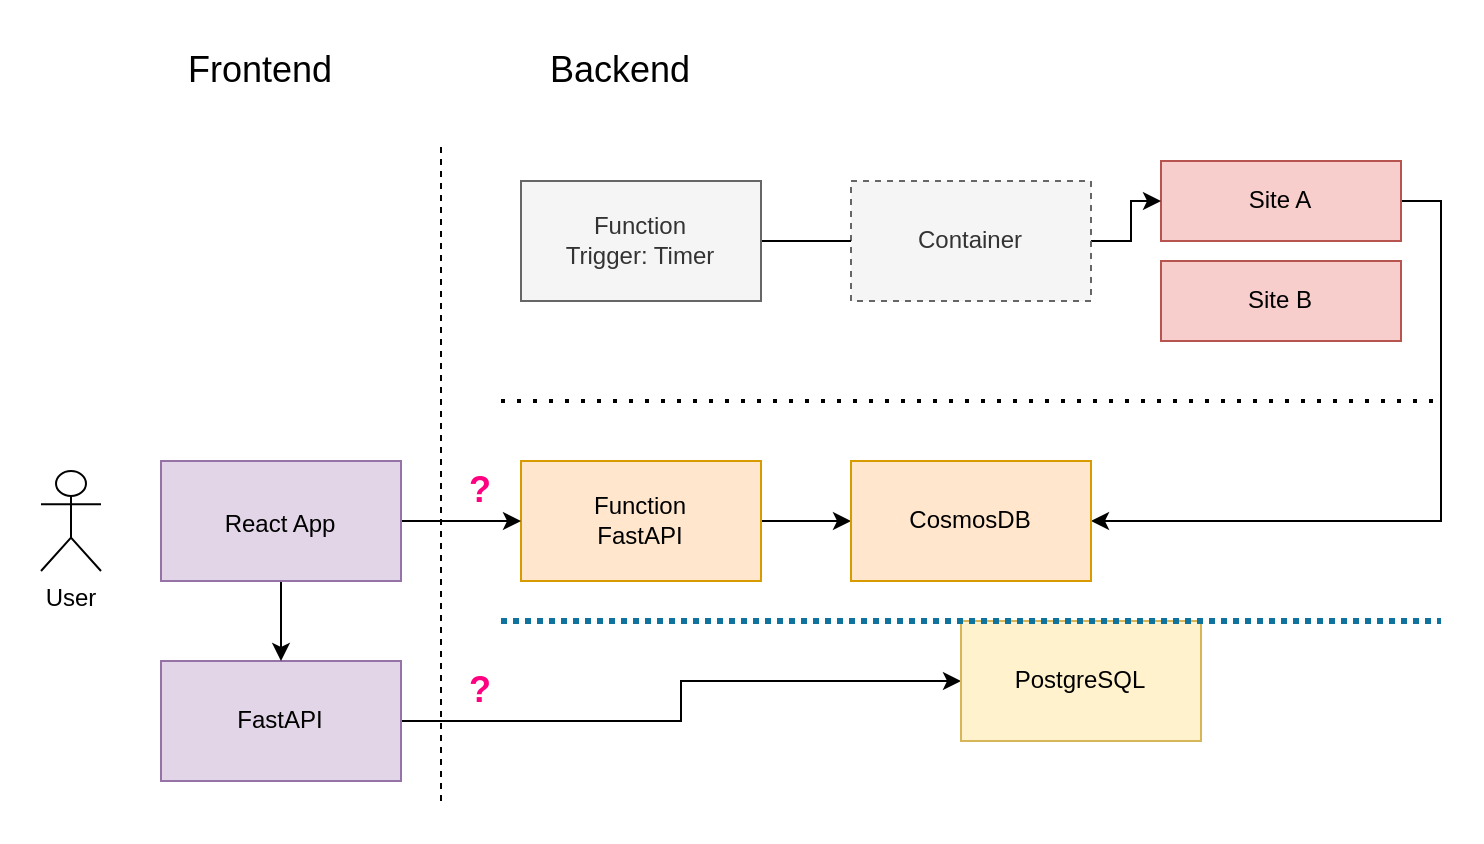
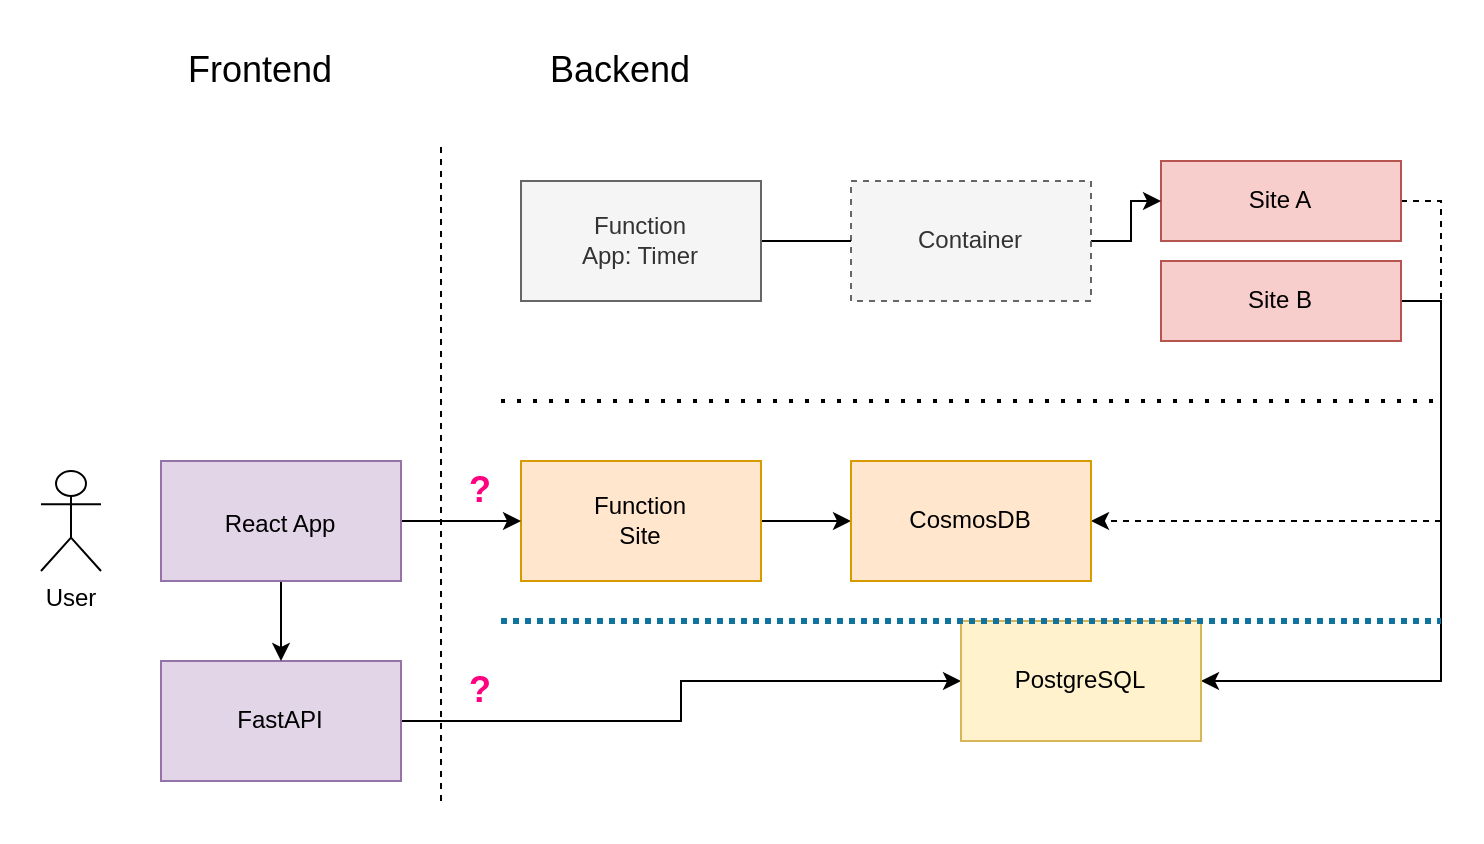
(641, 241) -> (641, 241)
(641, 521) -> (641, 521)
(1271, 521) -> (1271, 521)
none -> (1406, 681)
